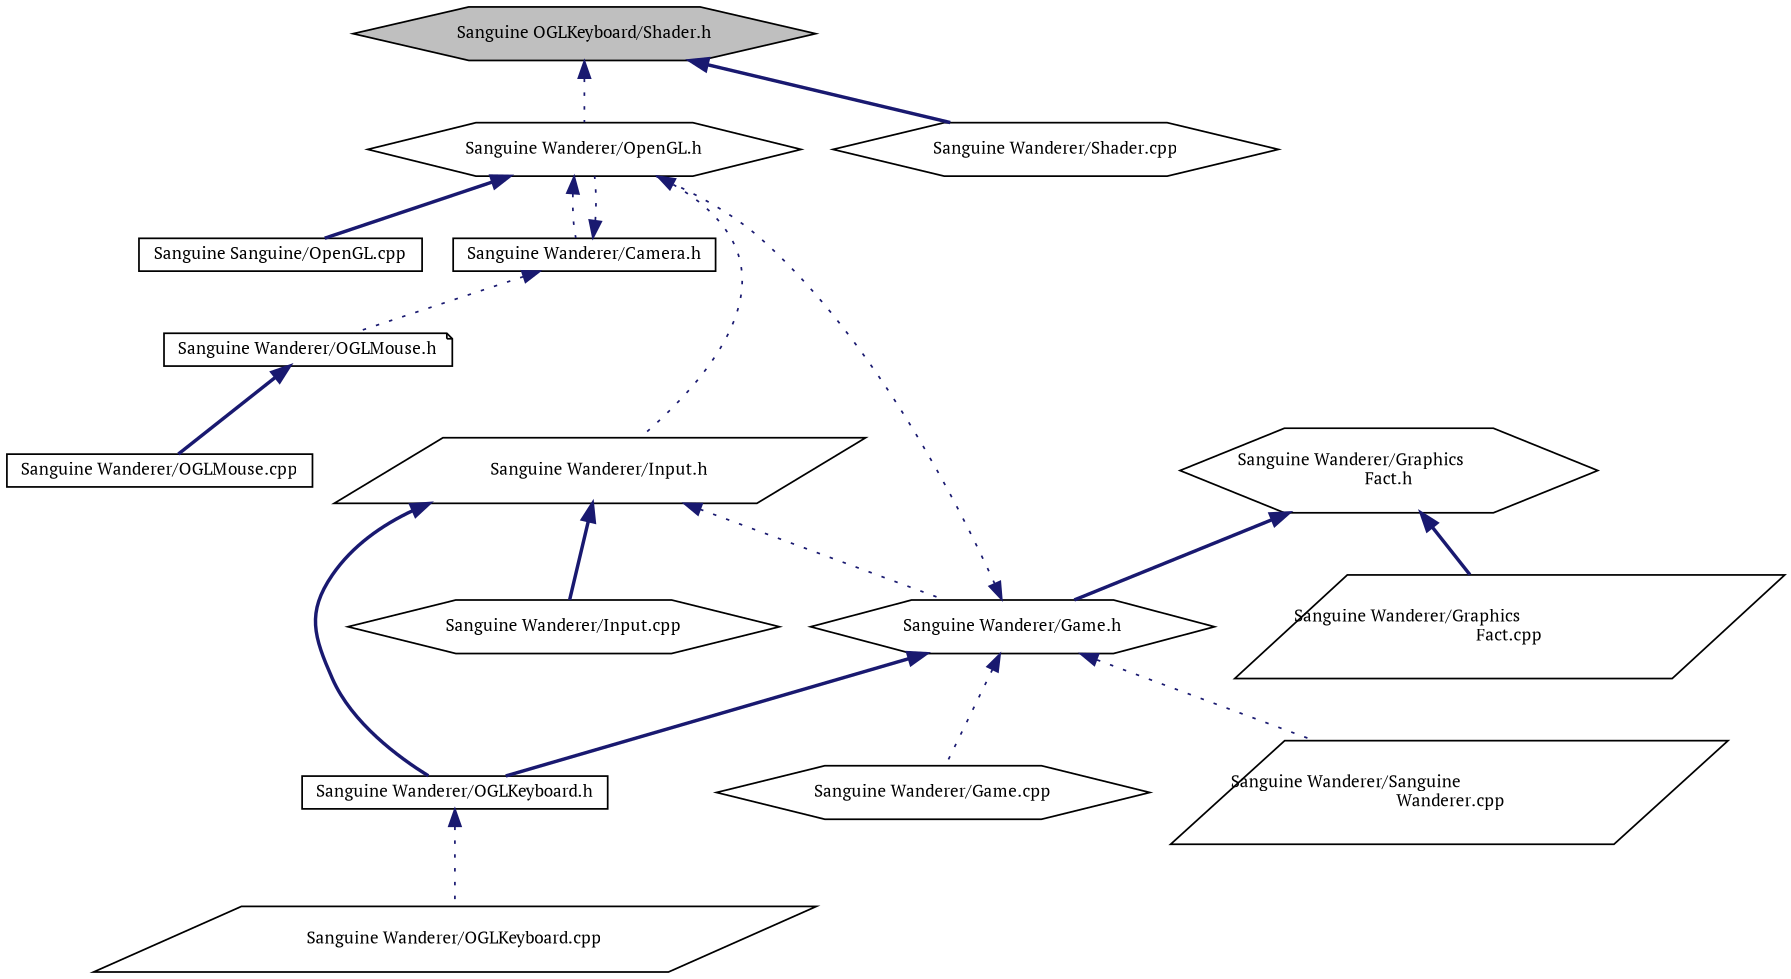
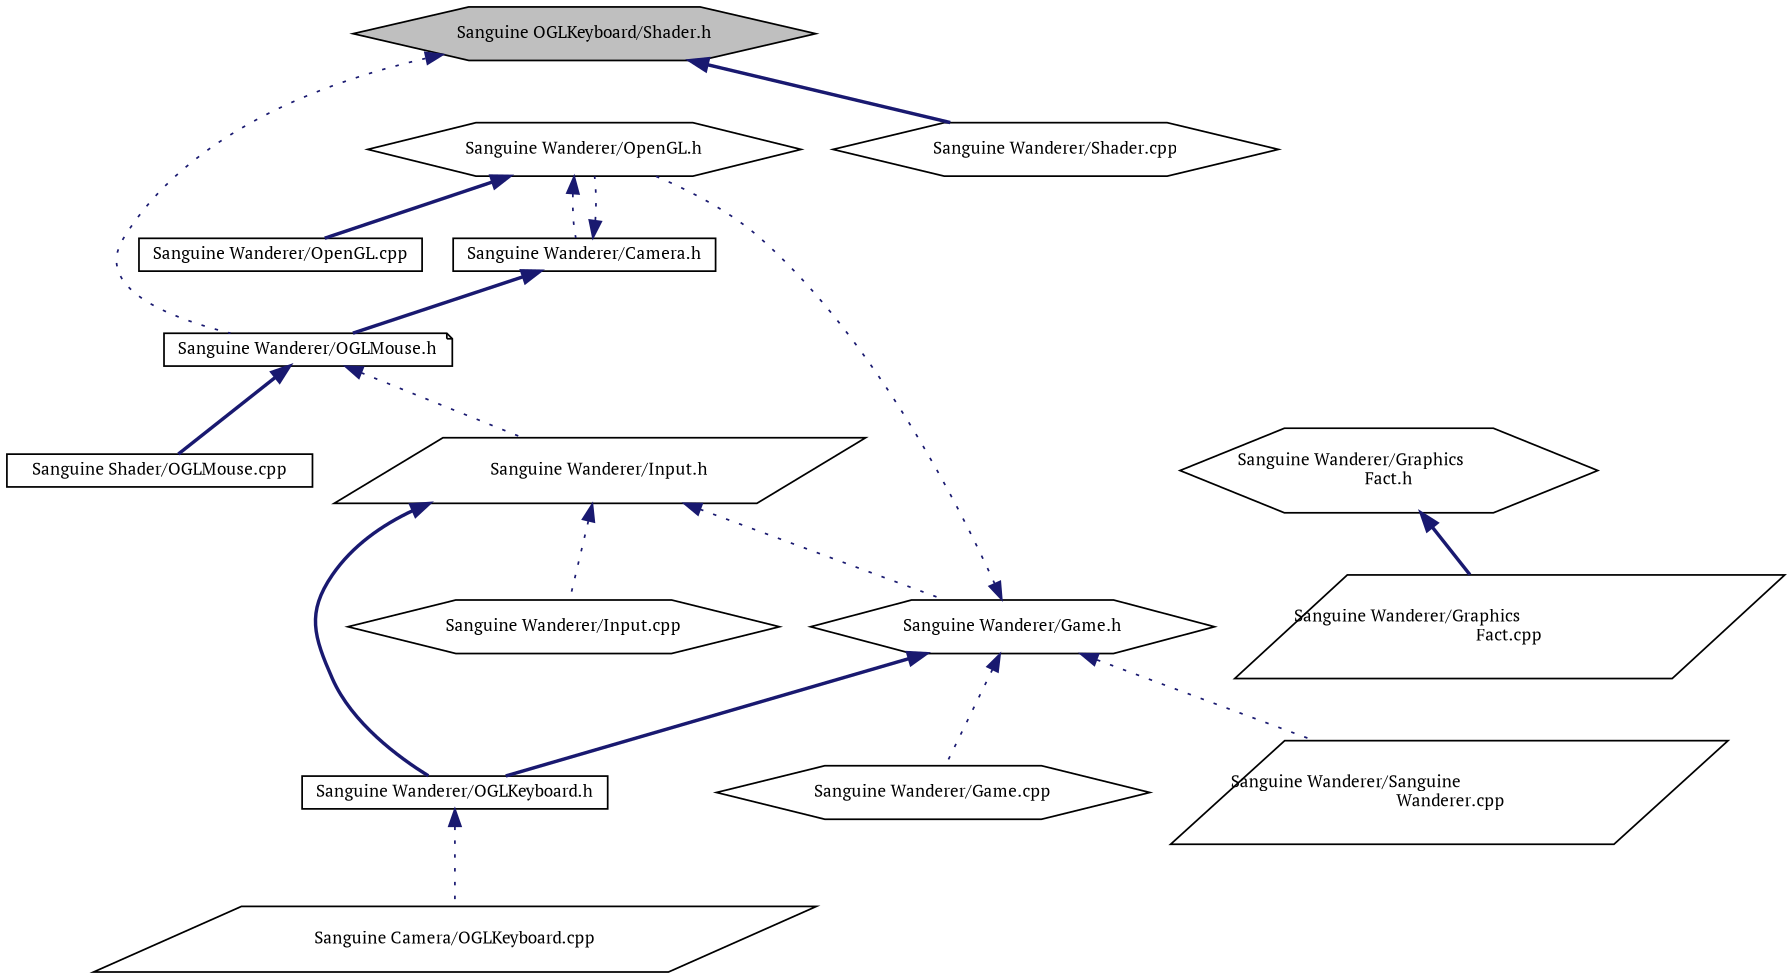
(584, 100) -> (188, 166)
(281, 255) -> (281, 255)
(438, 305) -> (438, 305)
(736, 314) -> (442, 405)
(160, 471) -> (160, 471)
(1173, 560) -> none
(579, 561) -> (579, 561)
(455, 939) -> (455, 939)
